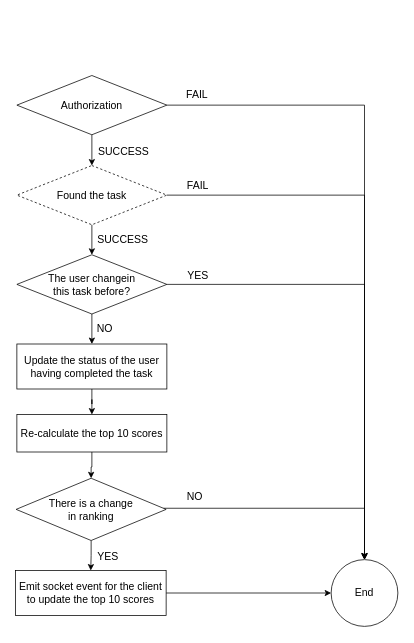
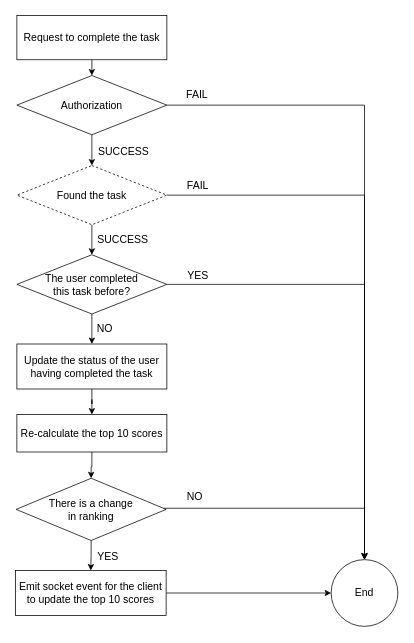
none -> (92, 38)
none -> (92, 67)
(92, 285) -> (92, 285)
